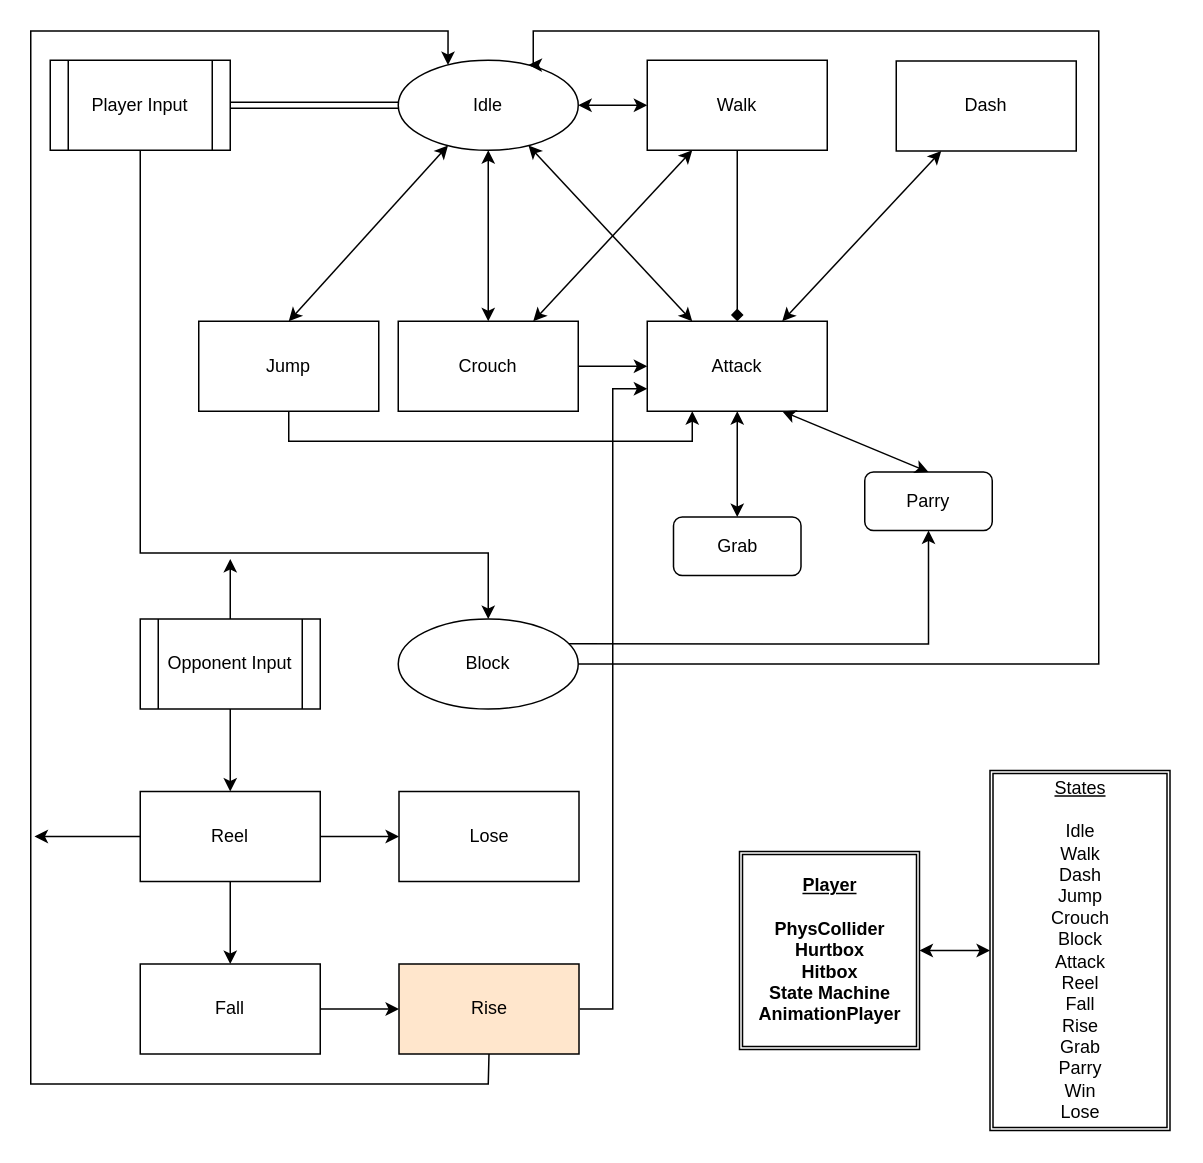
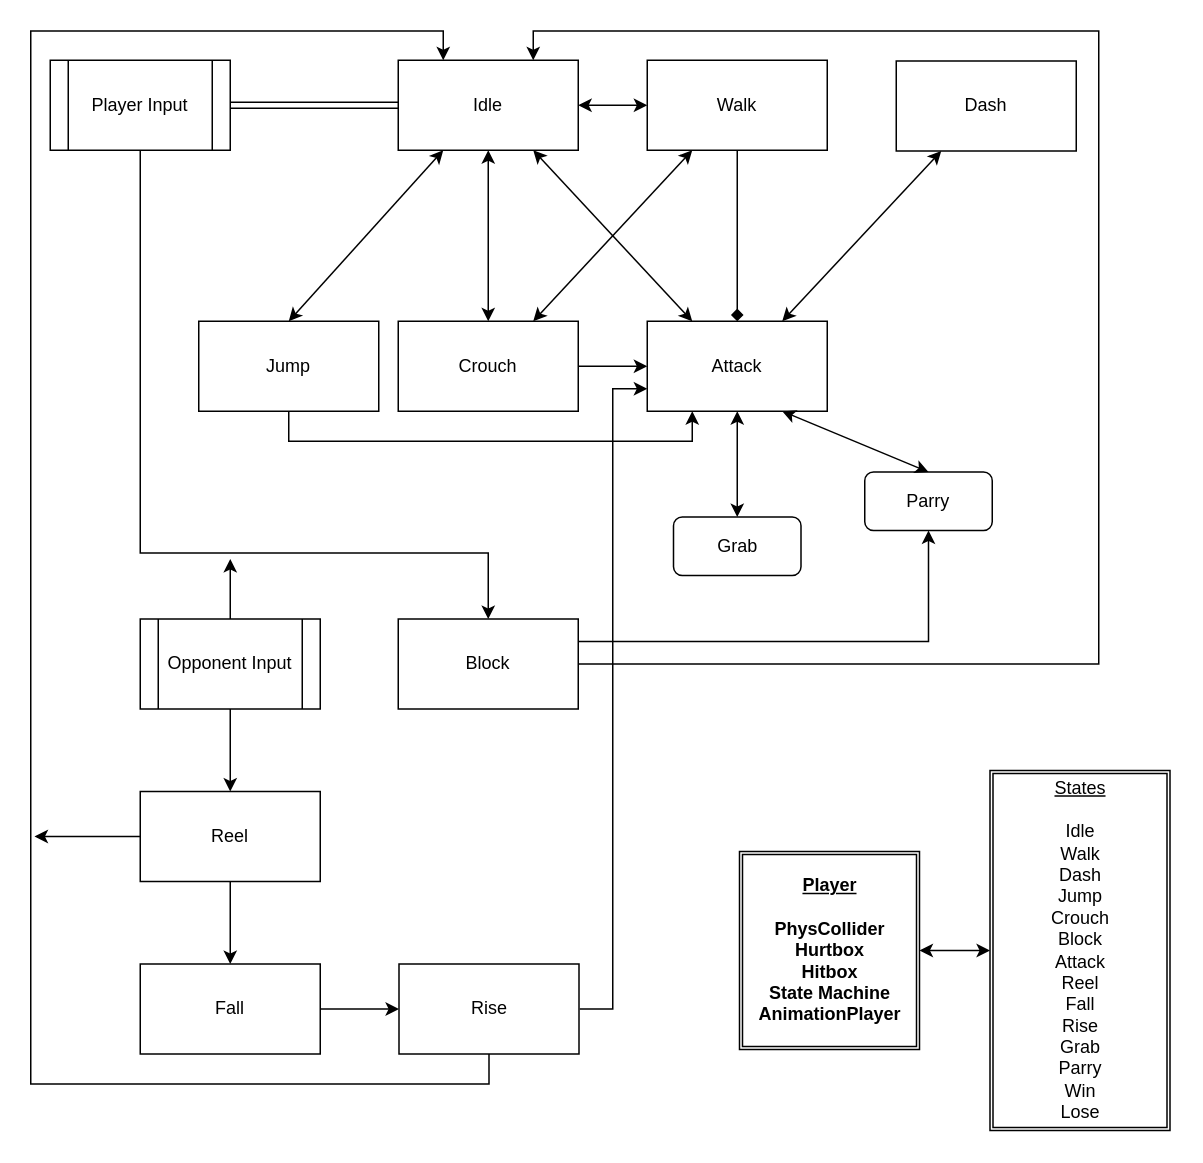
(488, 105) -> (488, 105)
(488, 664) -> (488, 664)
(354, 836) -> none
(489, 836) -> none
(489, 1009) -> (489, 1009)
